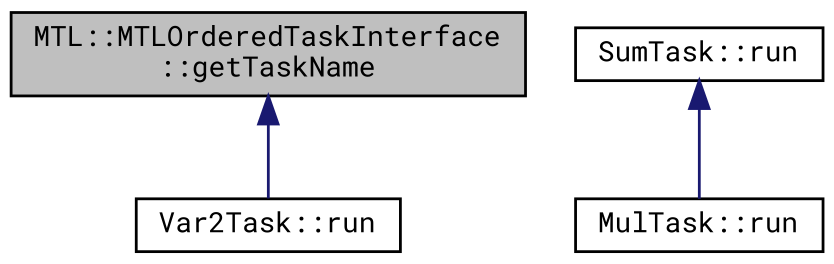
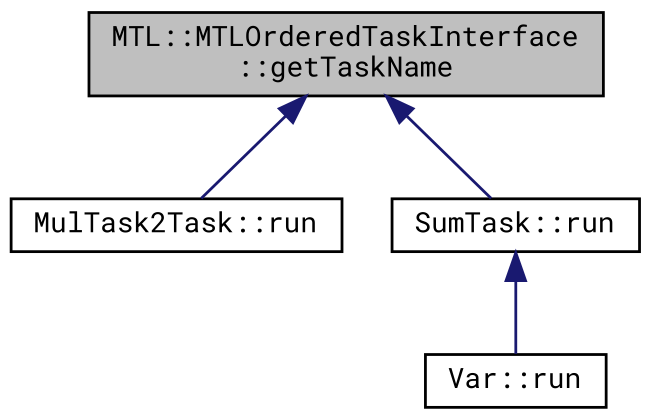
none -> (449, 157)
(268, 225) -> (177, 225)
(699, 225) -> (516, 381)
